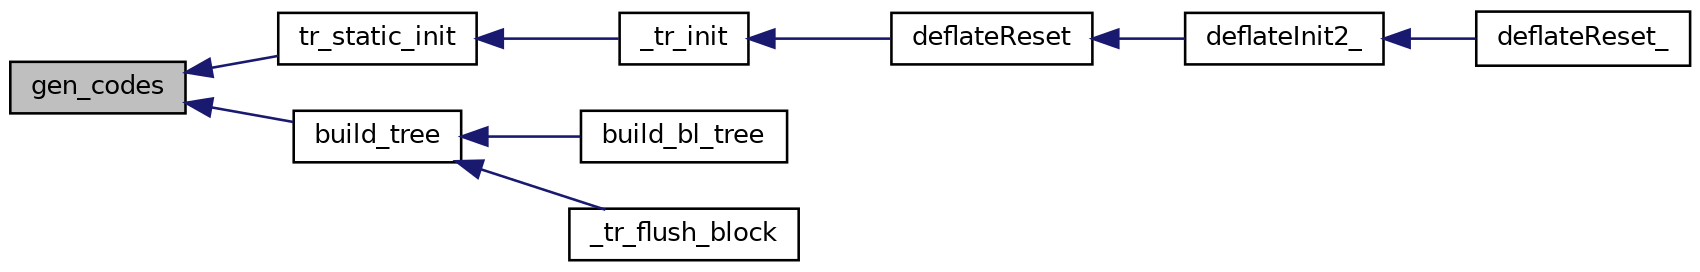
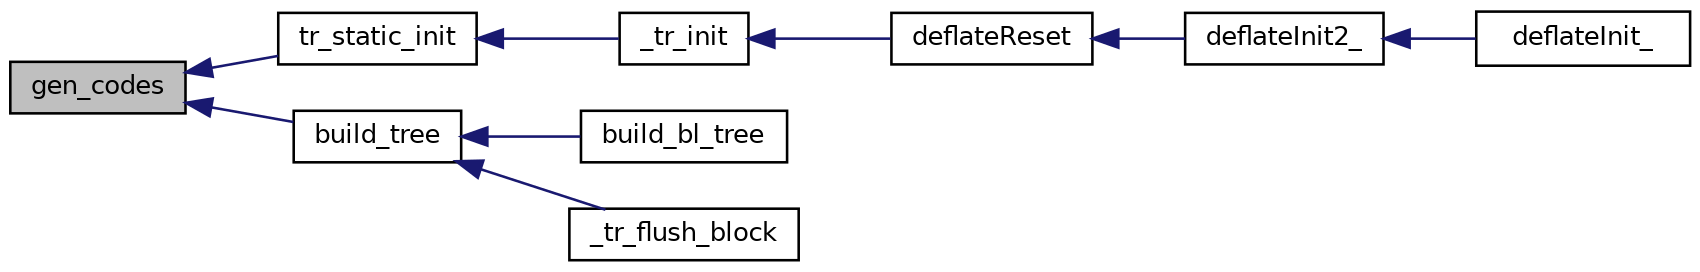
(1583, 39) -> (1583, 39)
